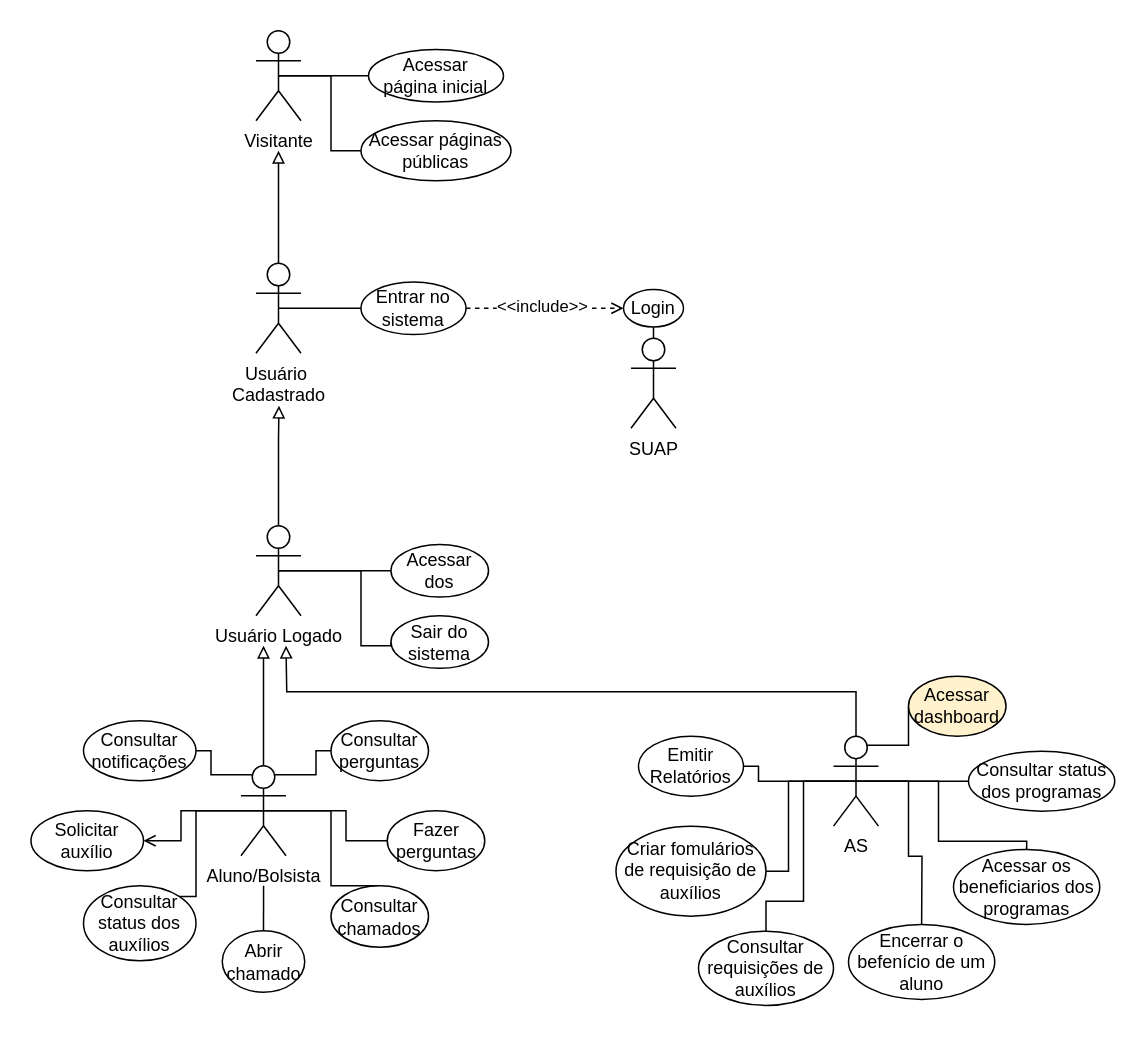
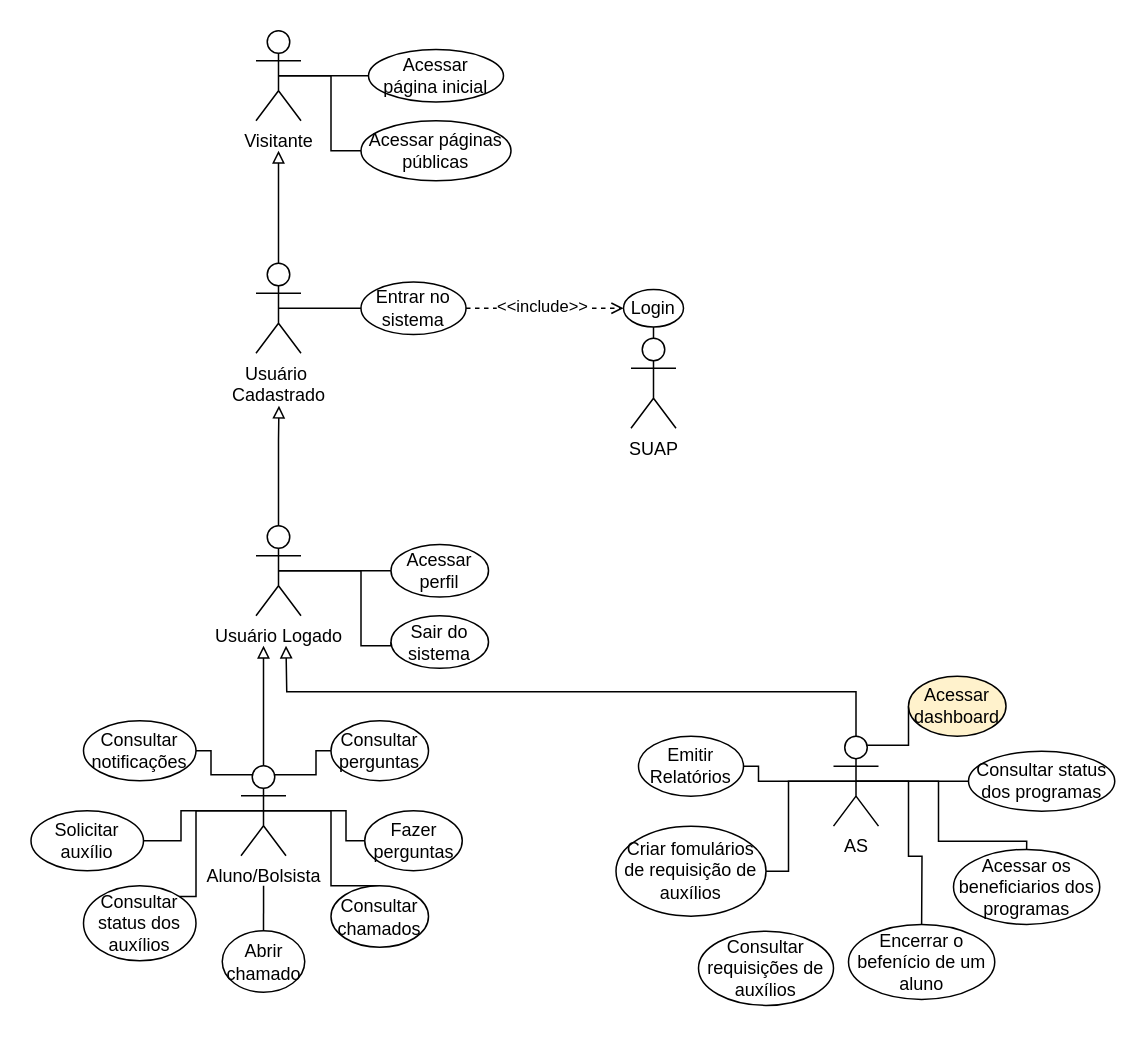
(440, 571) -> (440, 571)
(151, 841) -> (149, 841)
(436, 841) -> (413, 841)
(803, 875) -> none
